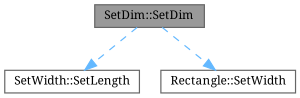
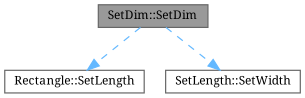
(72, 82) -> (74, 82)
(228, 82) -> (233, 82)
